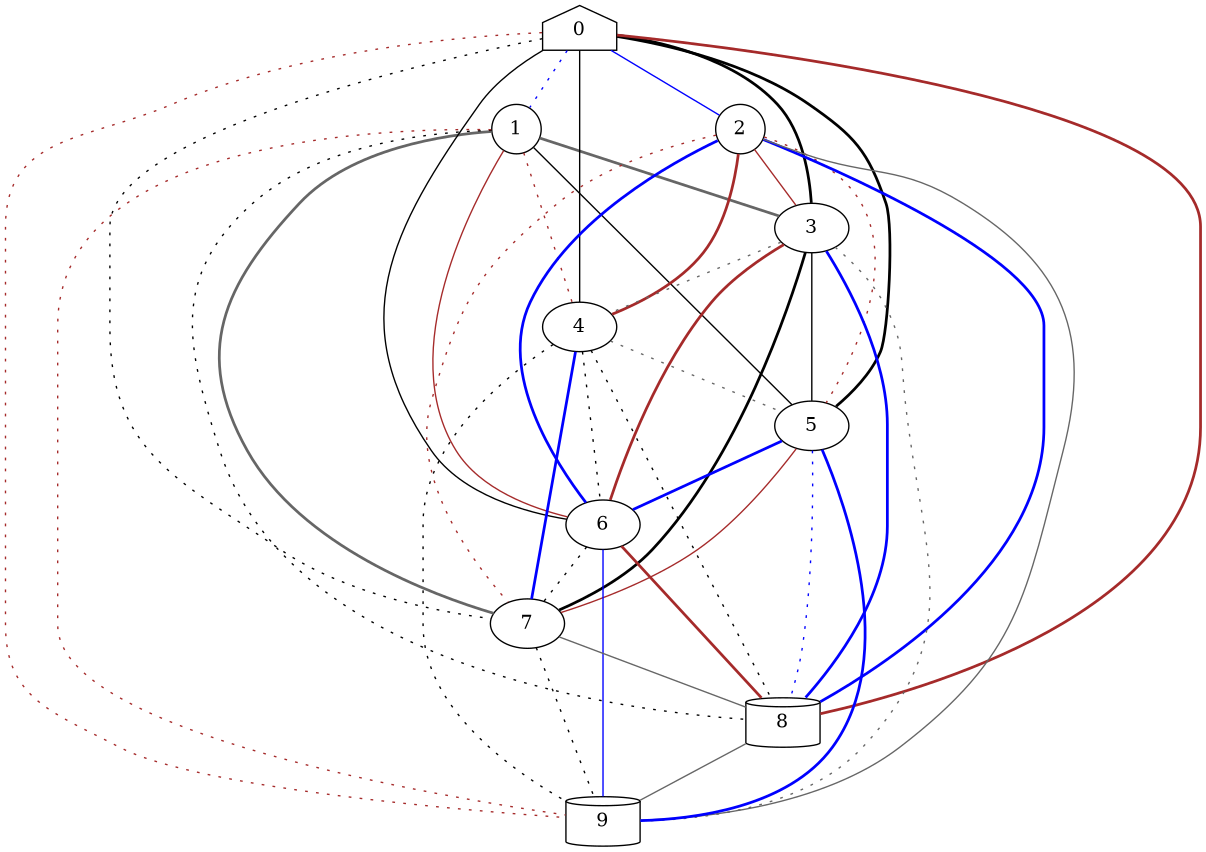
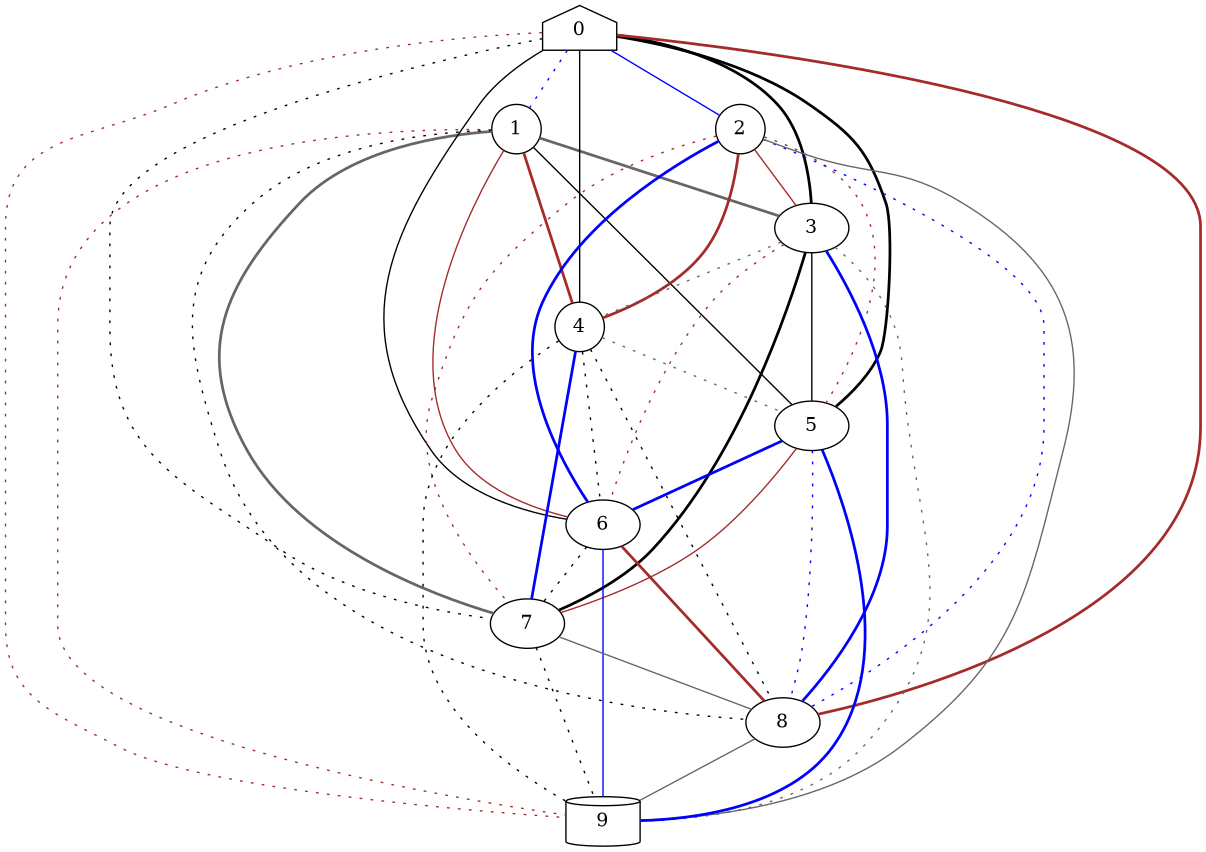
(548, 228) -> (549, 232)
(580, 327) -> (580, 327)
(674, 356) -> (674, 356)
(1044, 388) -> (1044, 393)
(783, 723) -> (783, 723)
